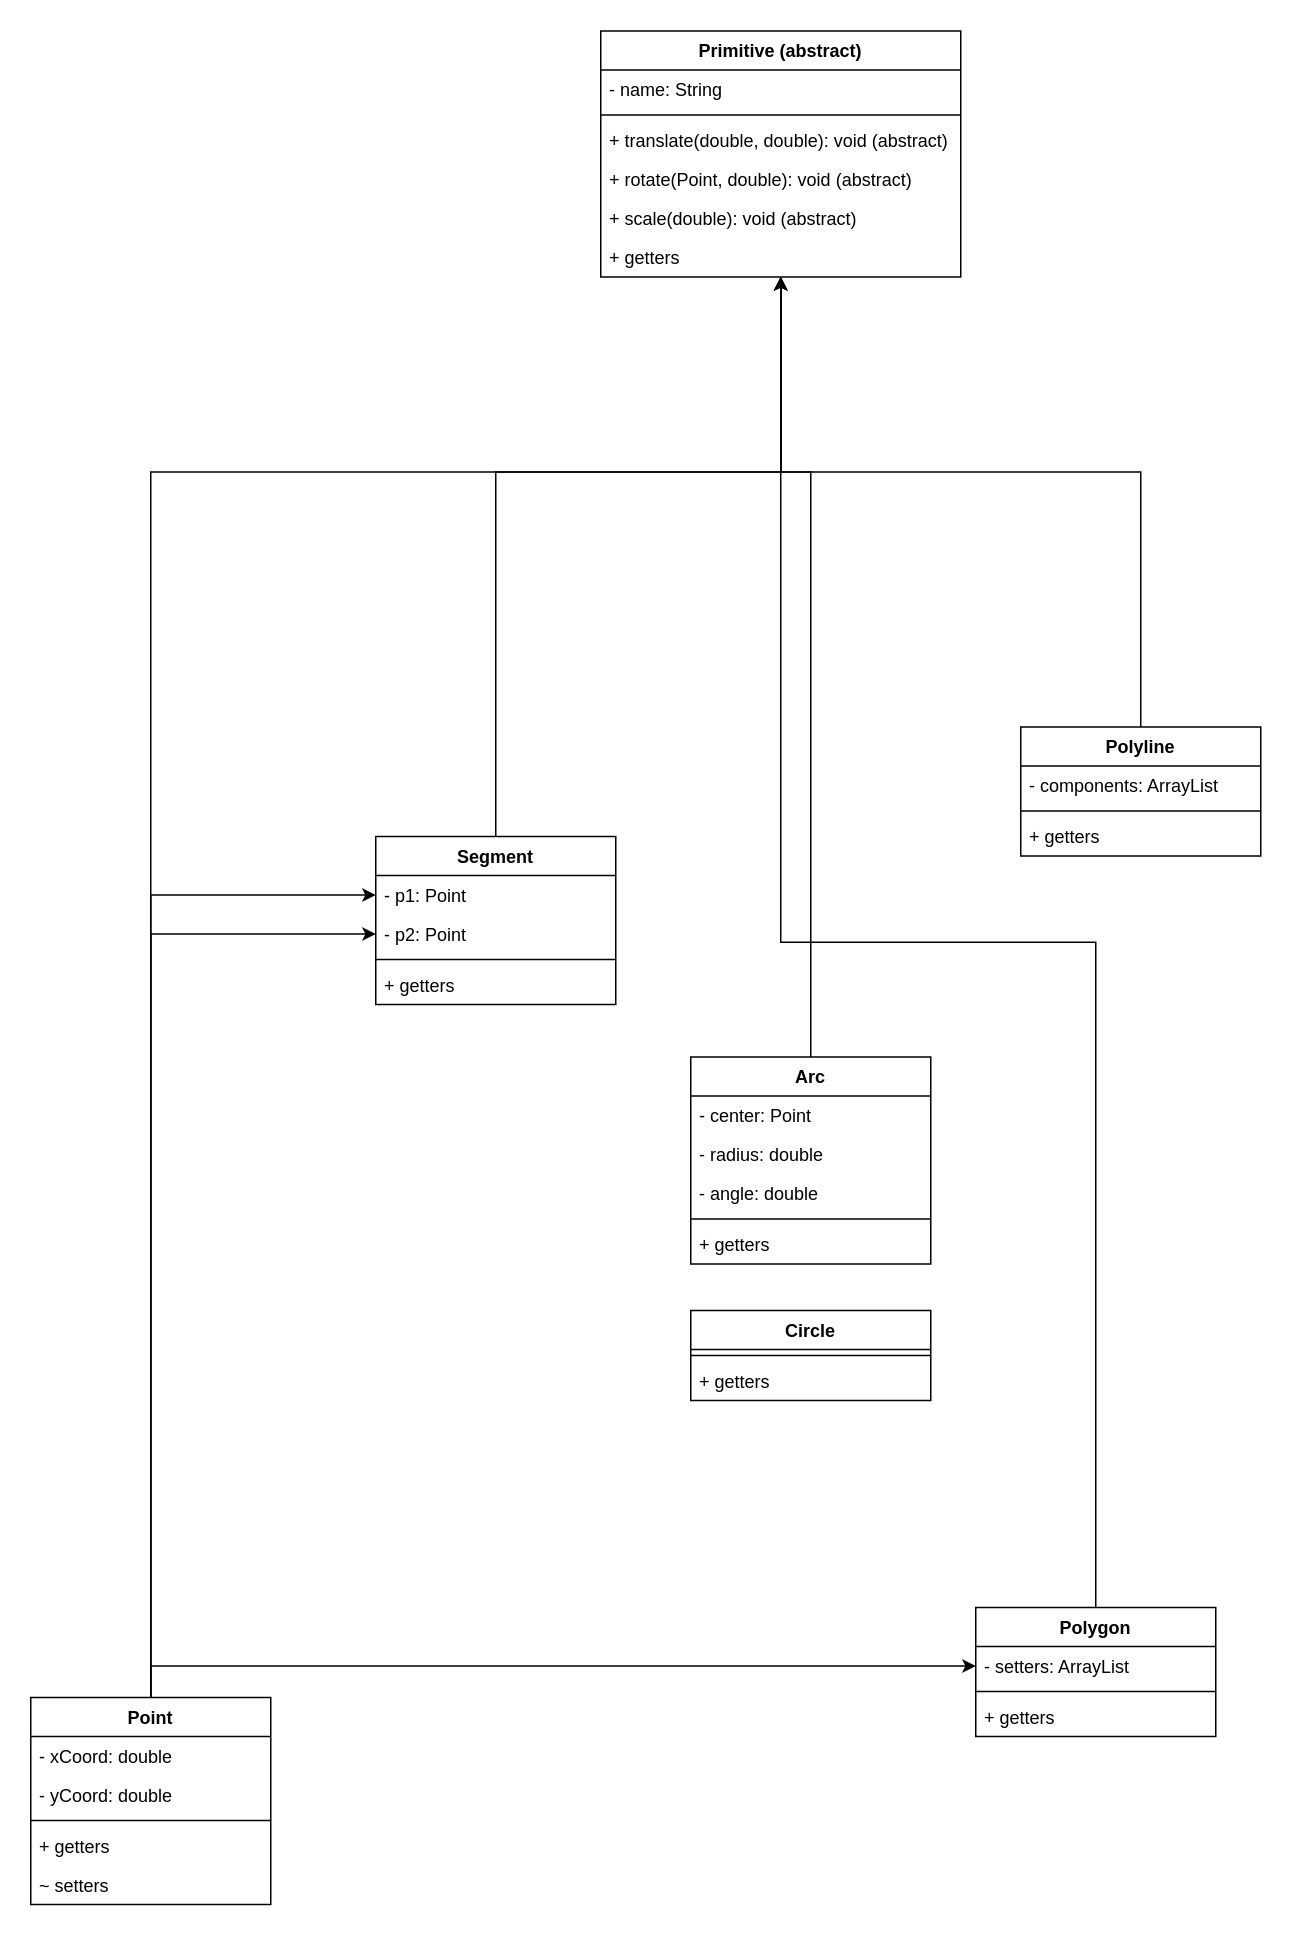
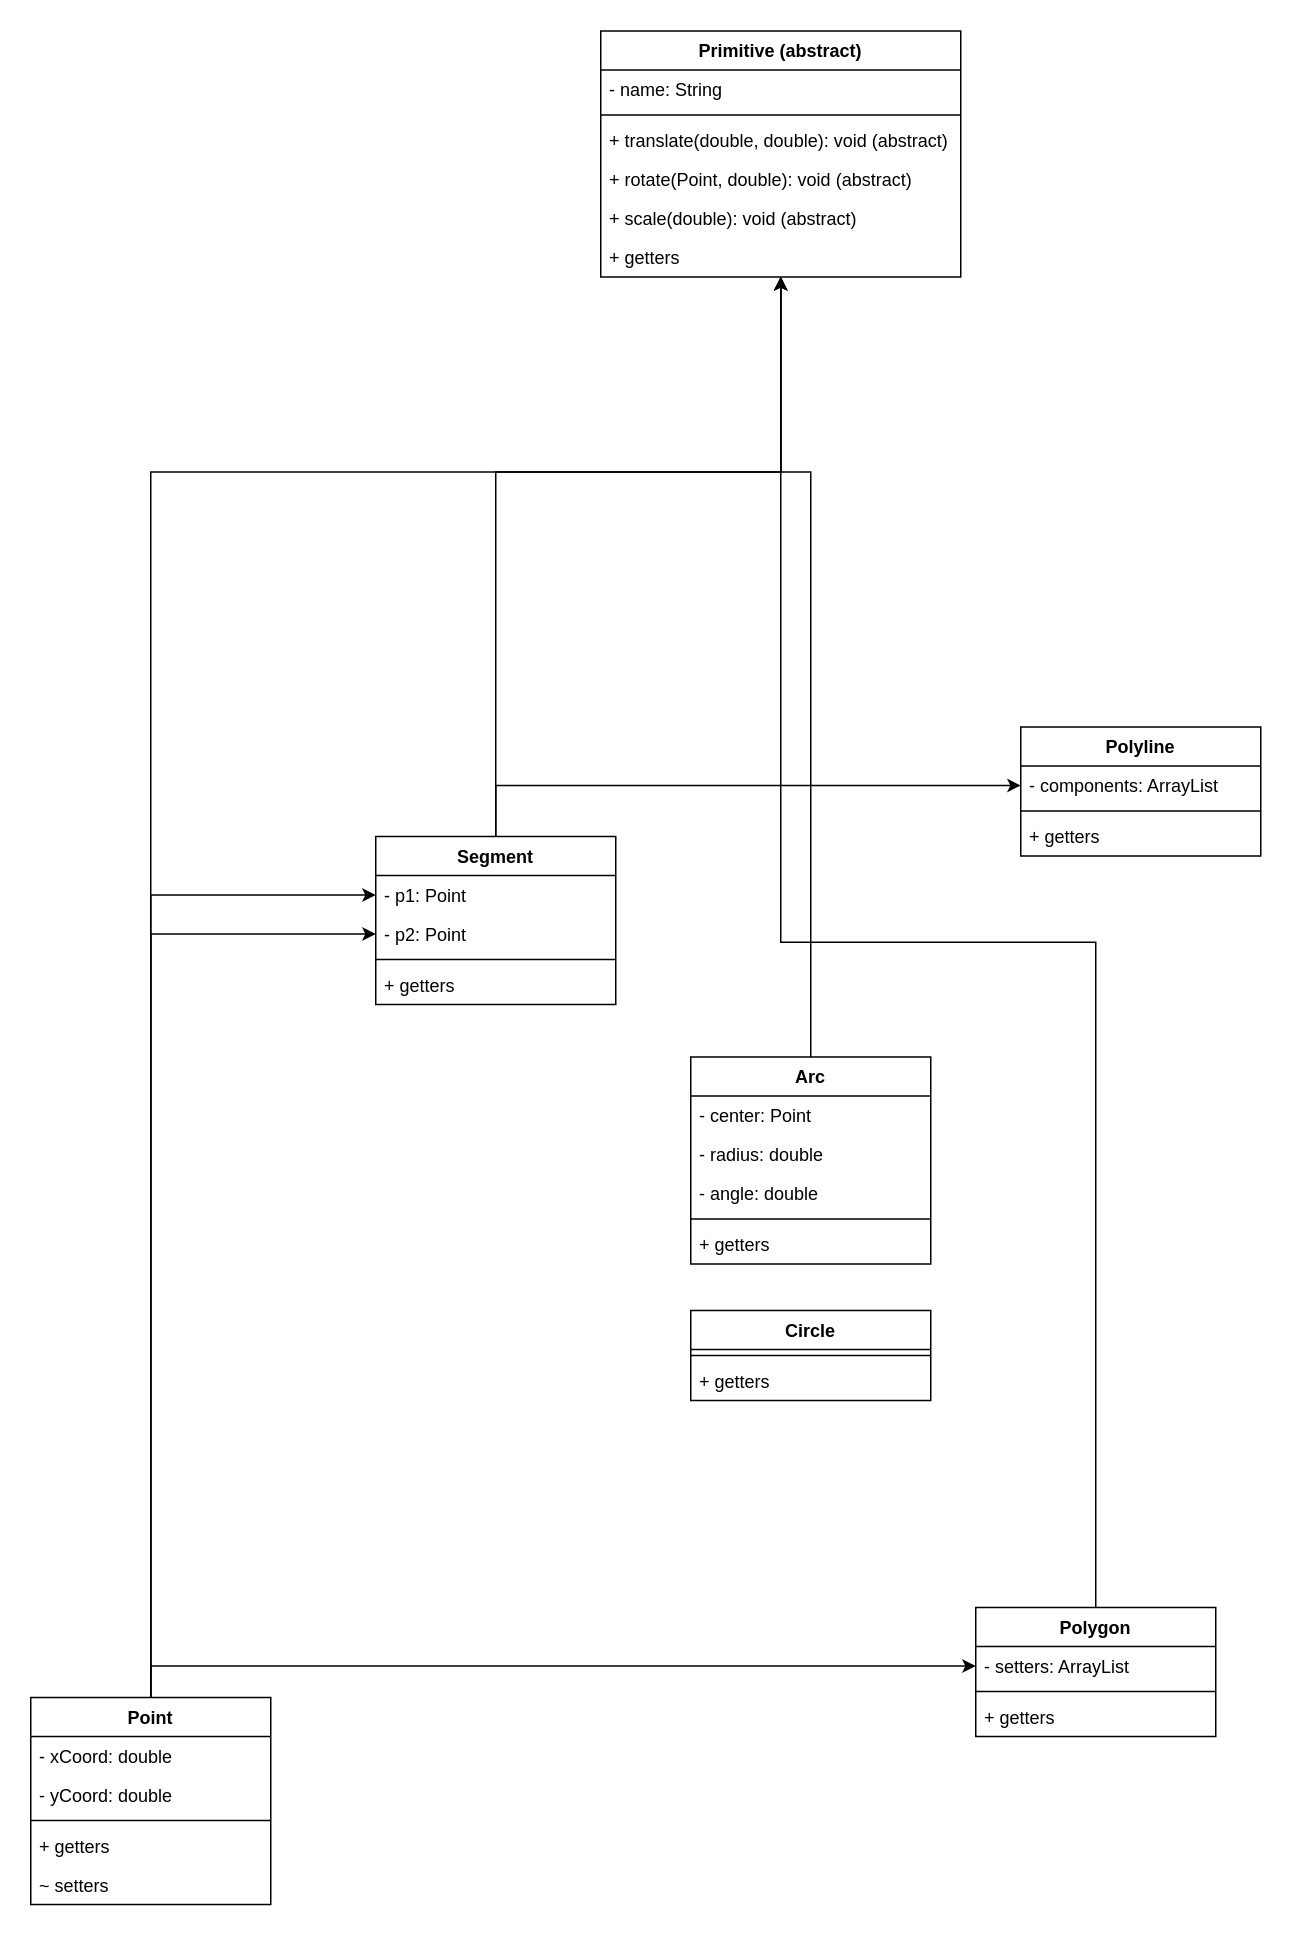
(1104, 472) -> none
none -> (754, 785)
